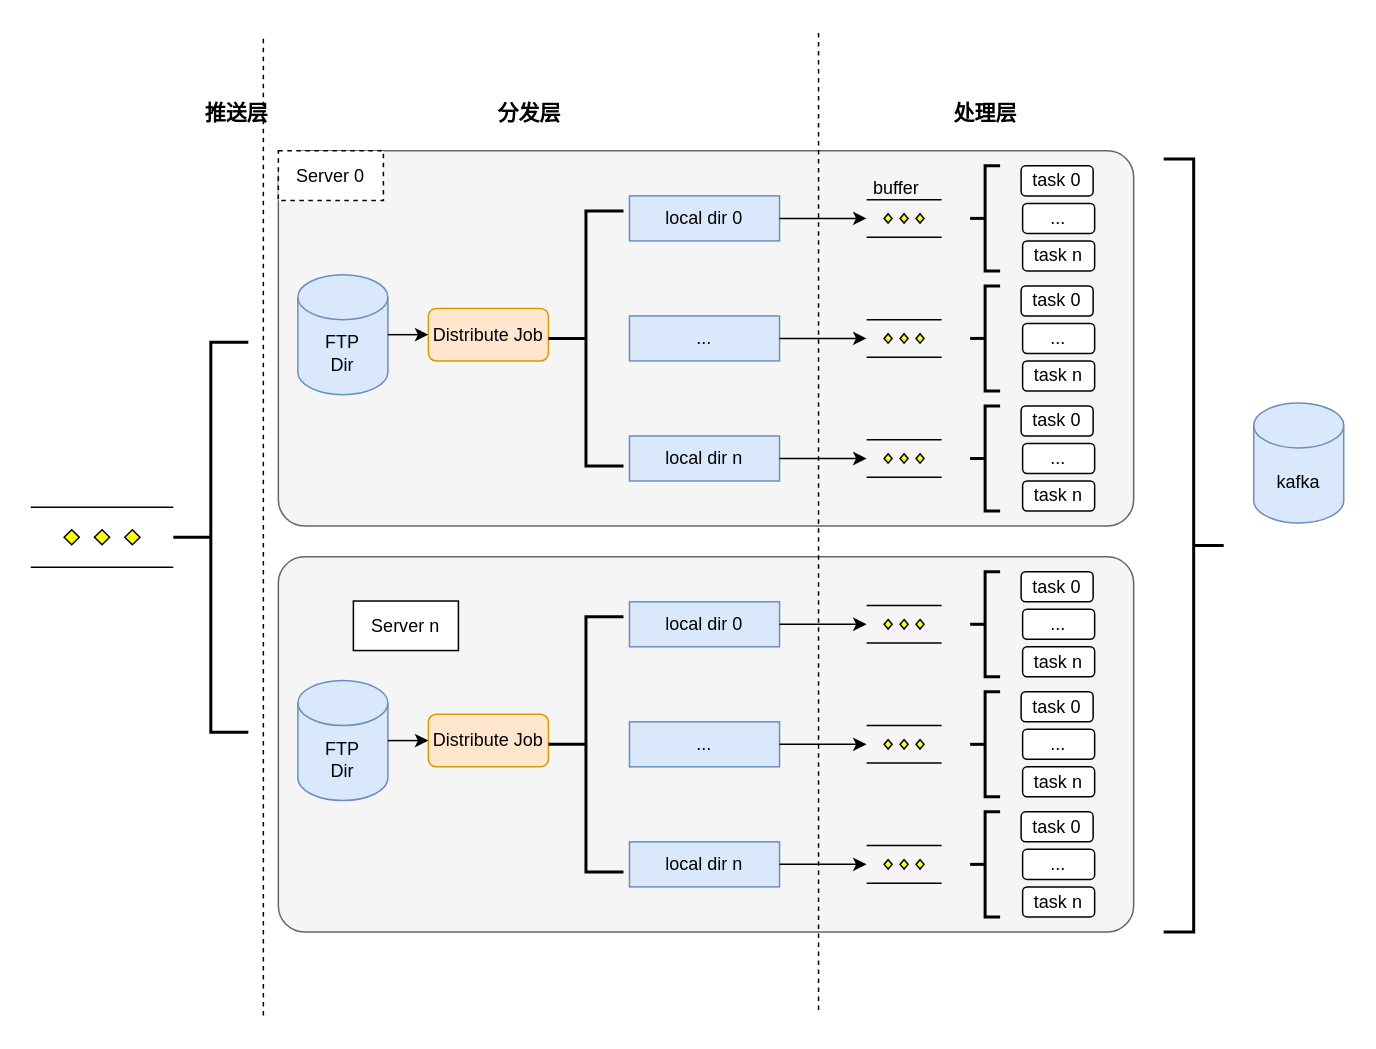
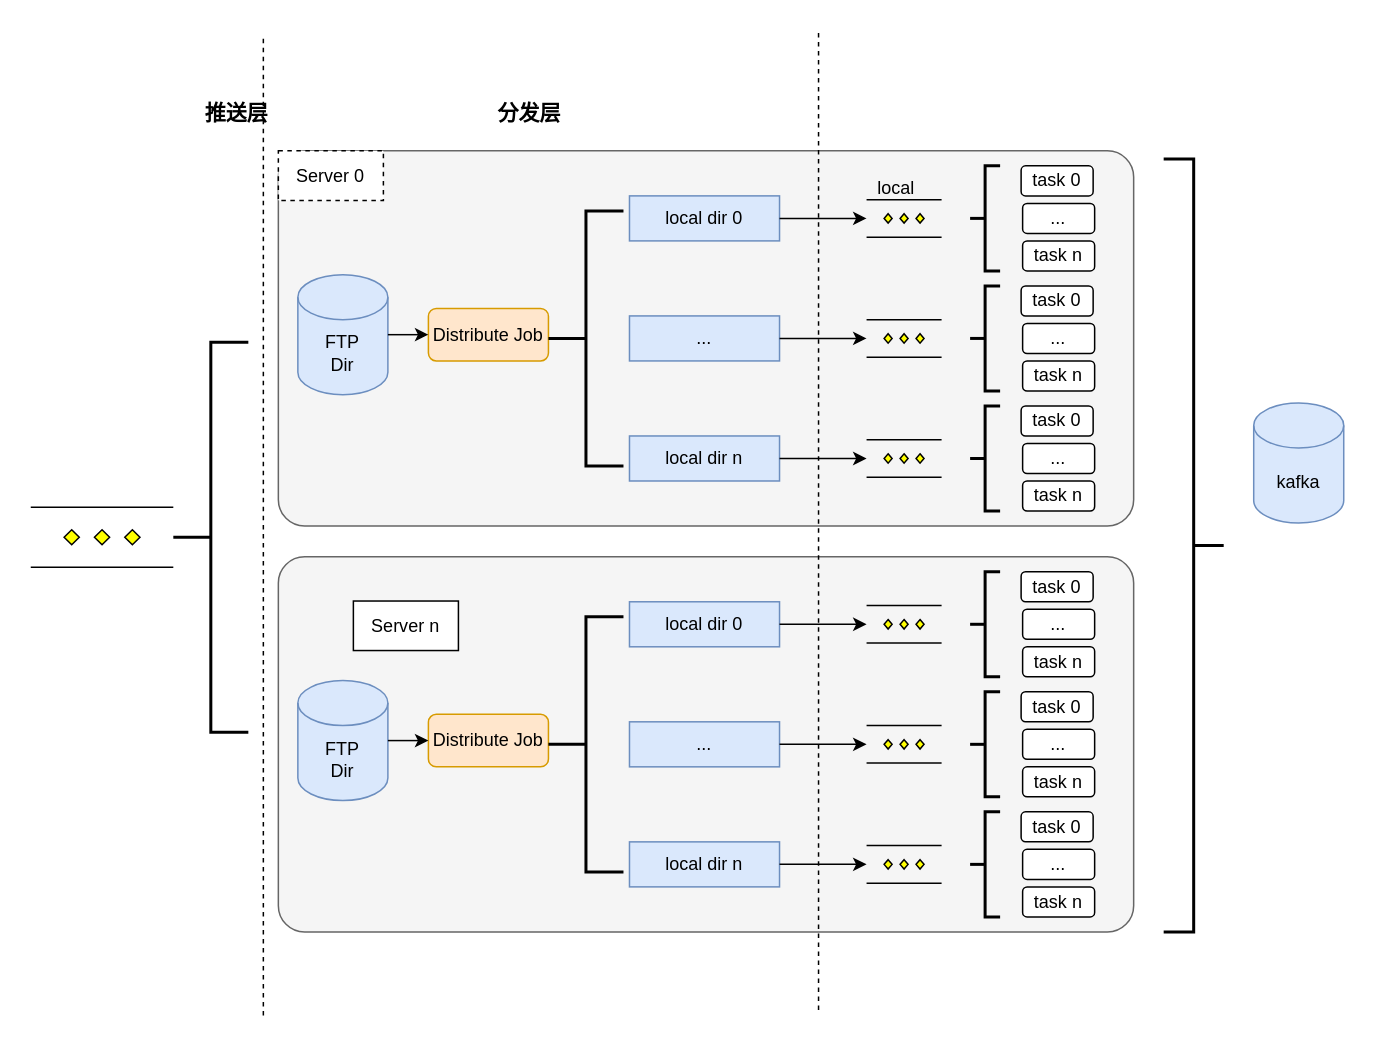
(985, 113) -> none
(896, 188) -> (896, 188)
